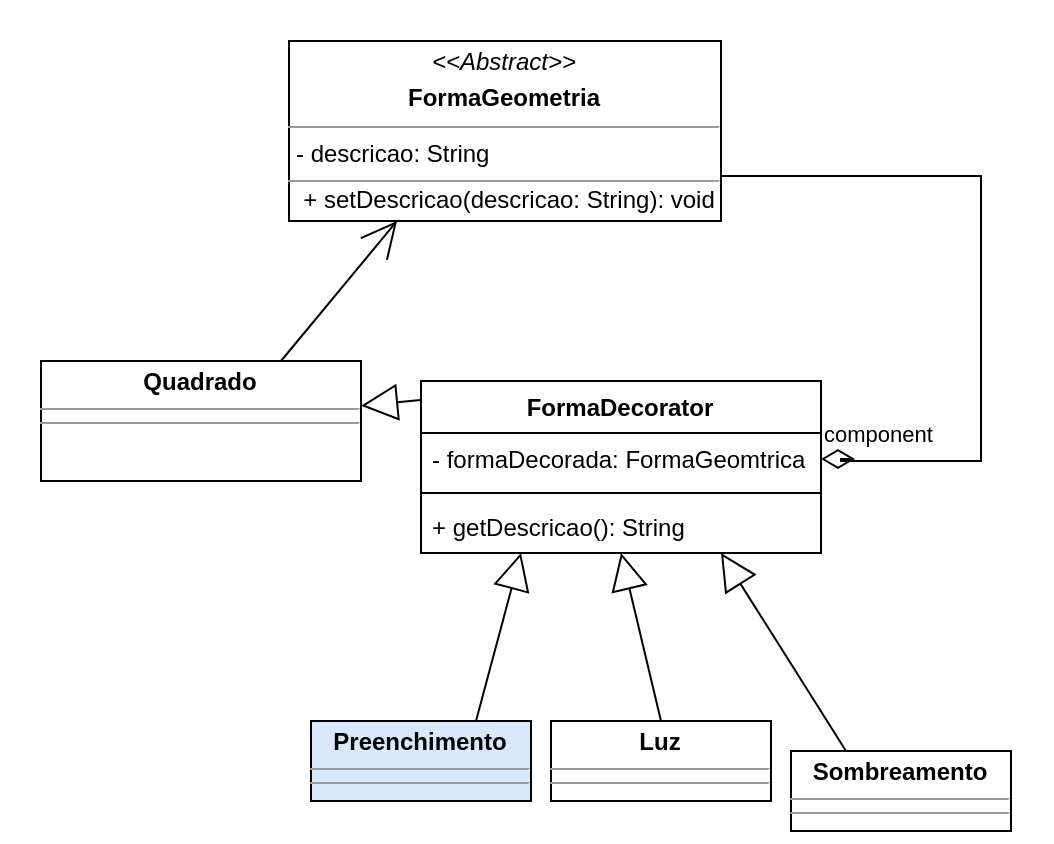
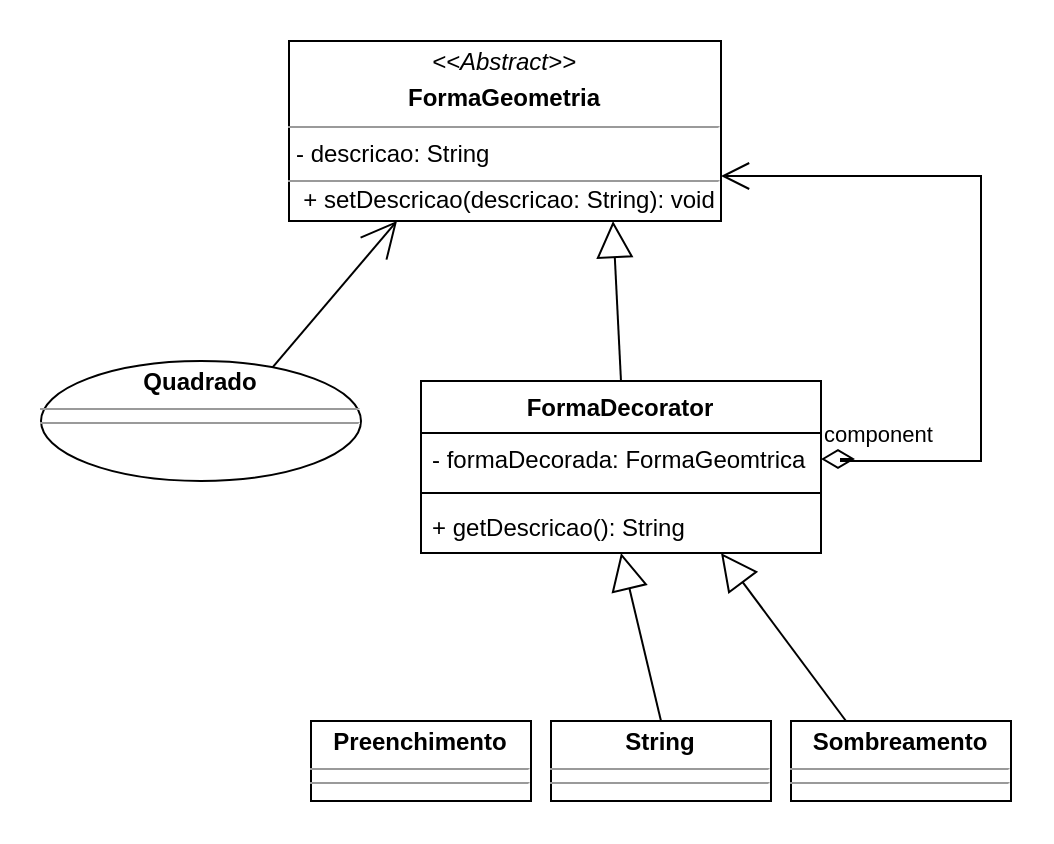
(727, 176) -> (729, 176)
(409, 401) -> (618, 320)
(201, 421) -> (201, 421)
(494, 655) -> none
(571, 735) -> (588, 735)
(421, 761) -> (421, 761)
(901, 791) -> (901, 761)
